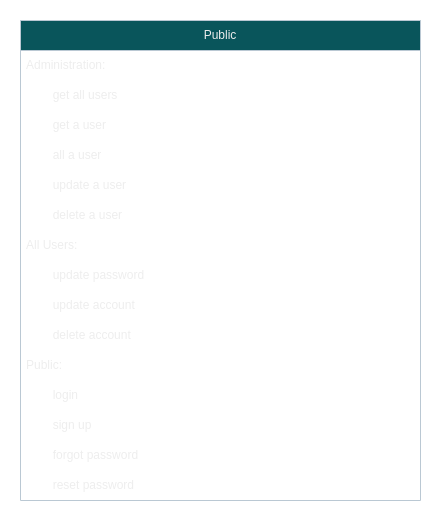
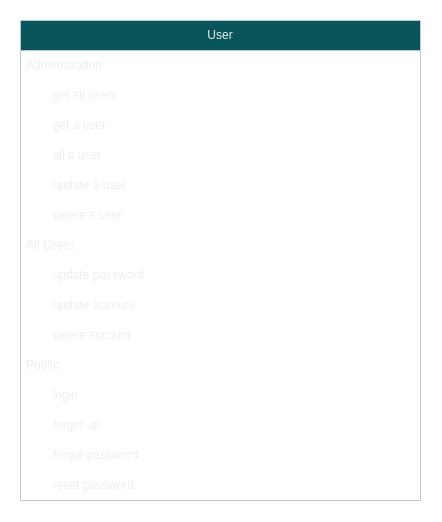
(221, 36) -> (221, 36)
(47, 426) -> (55, 426)
